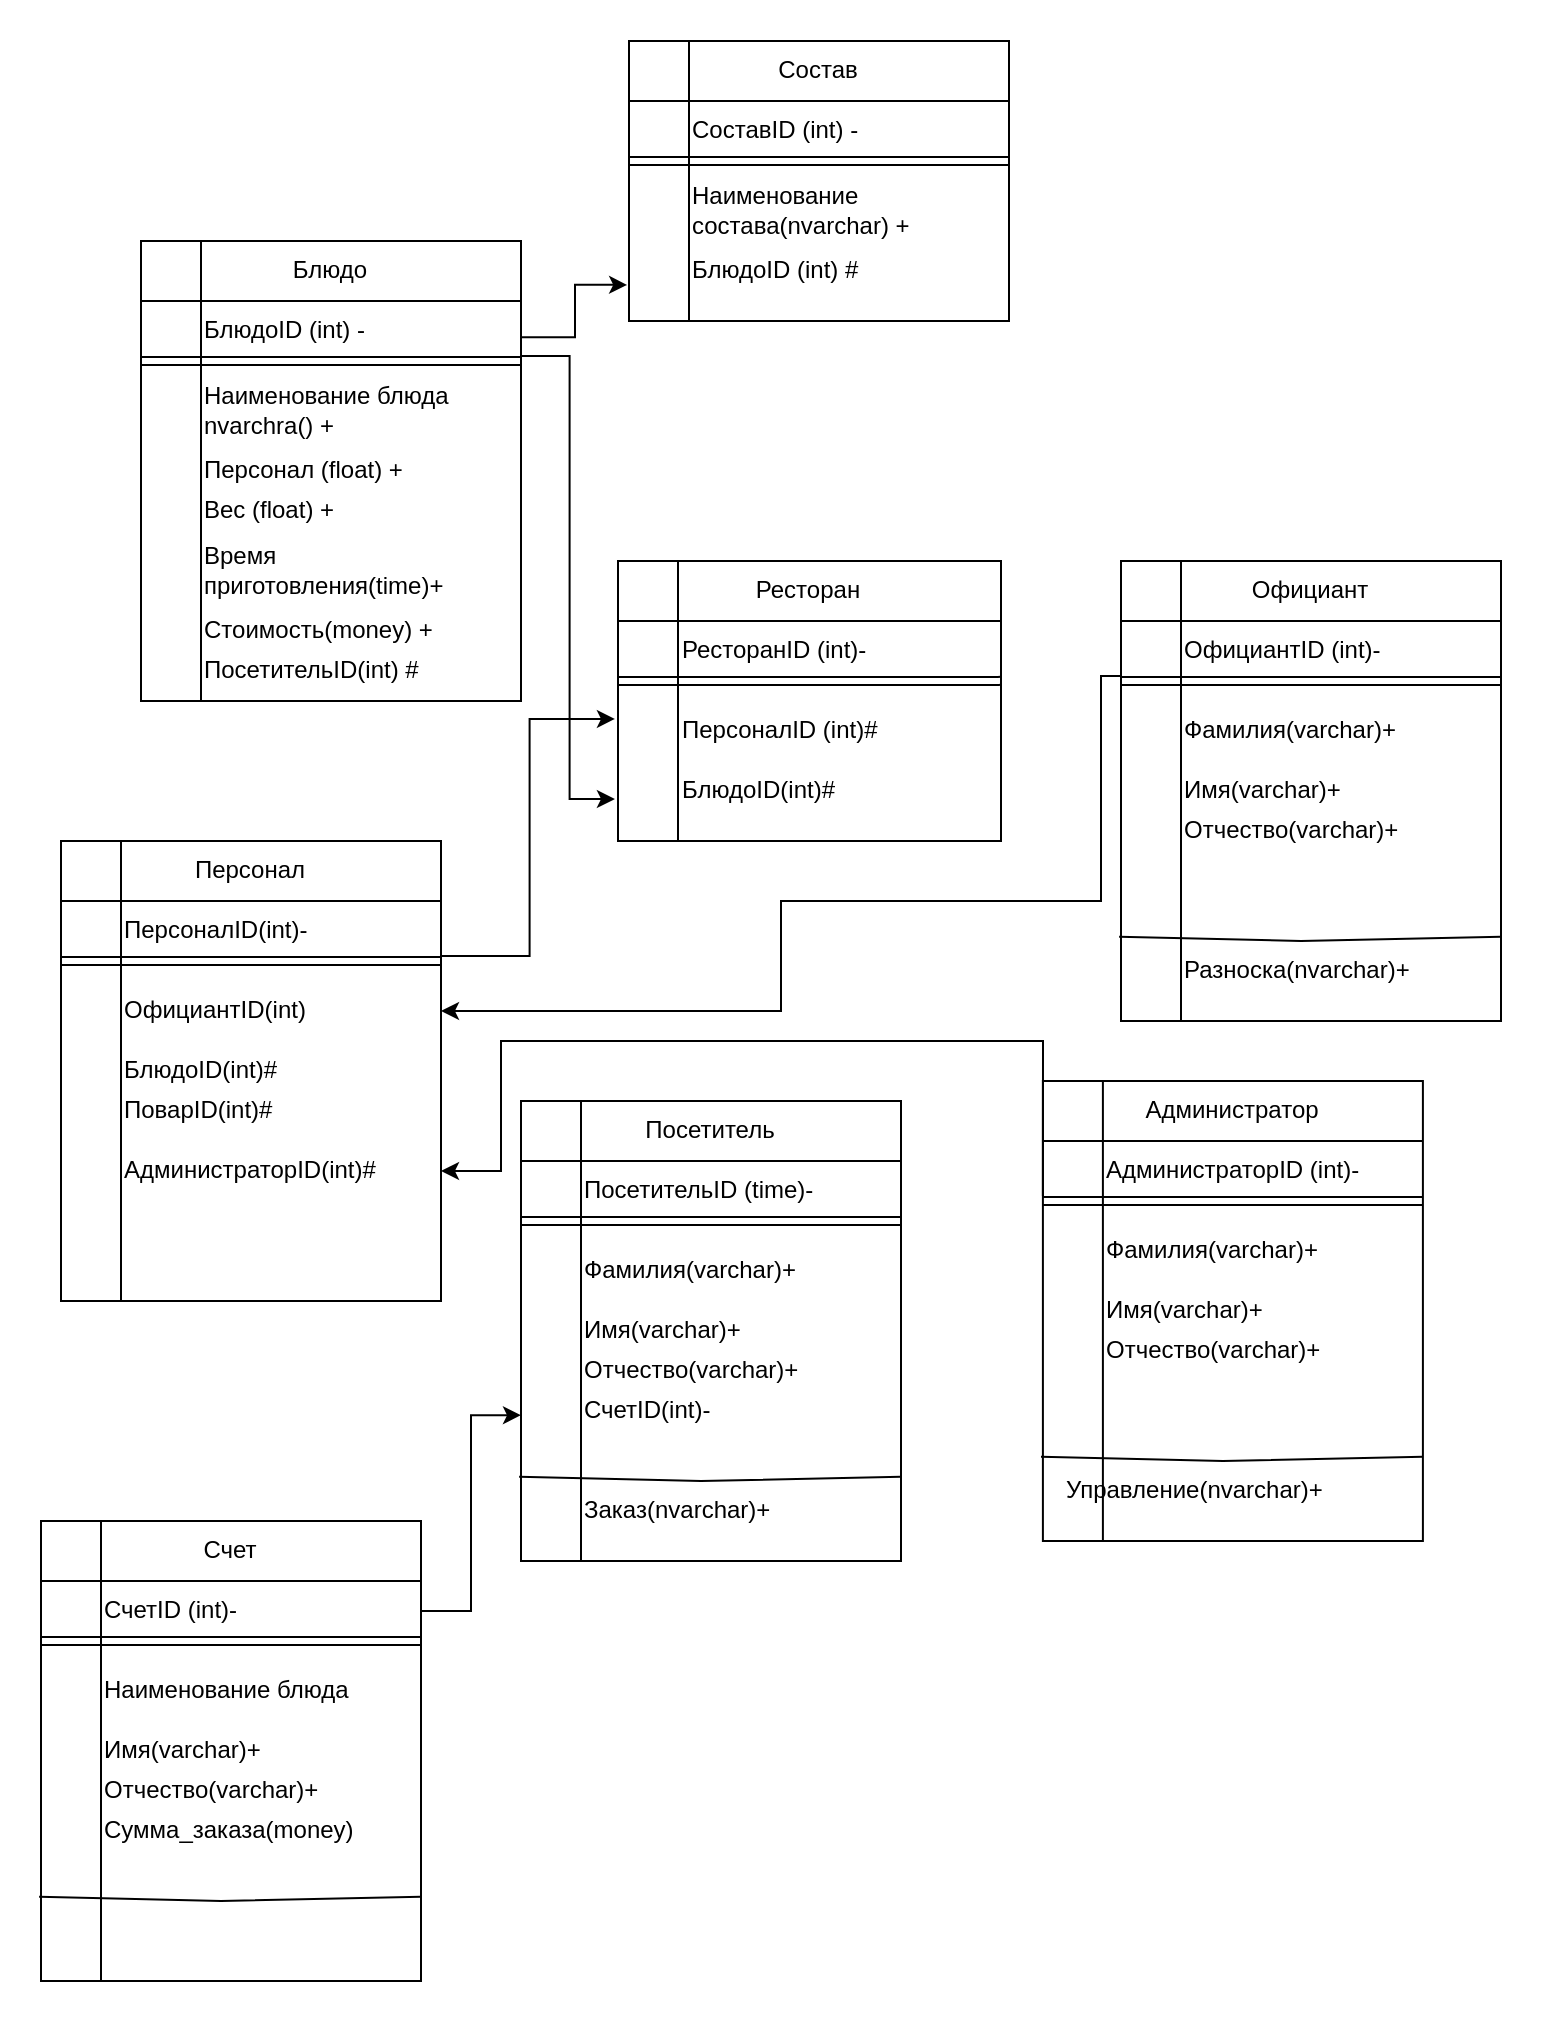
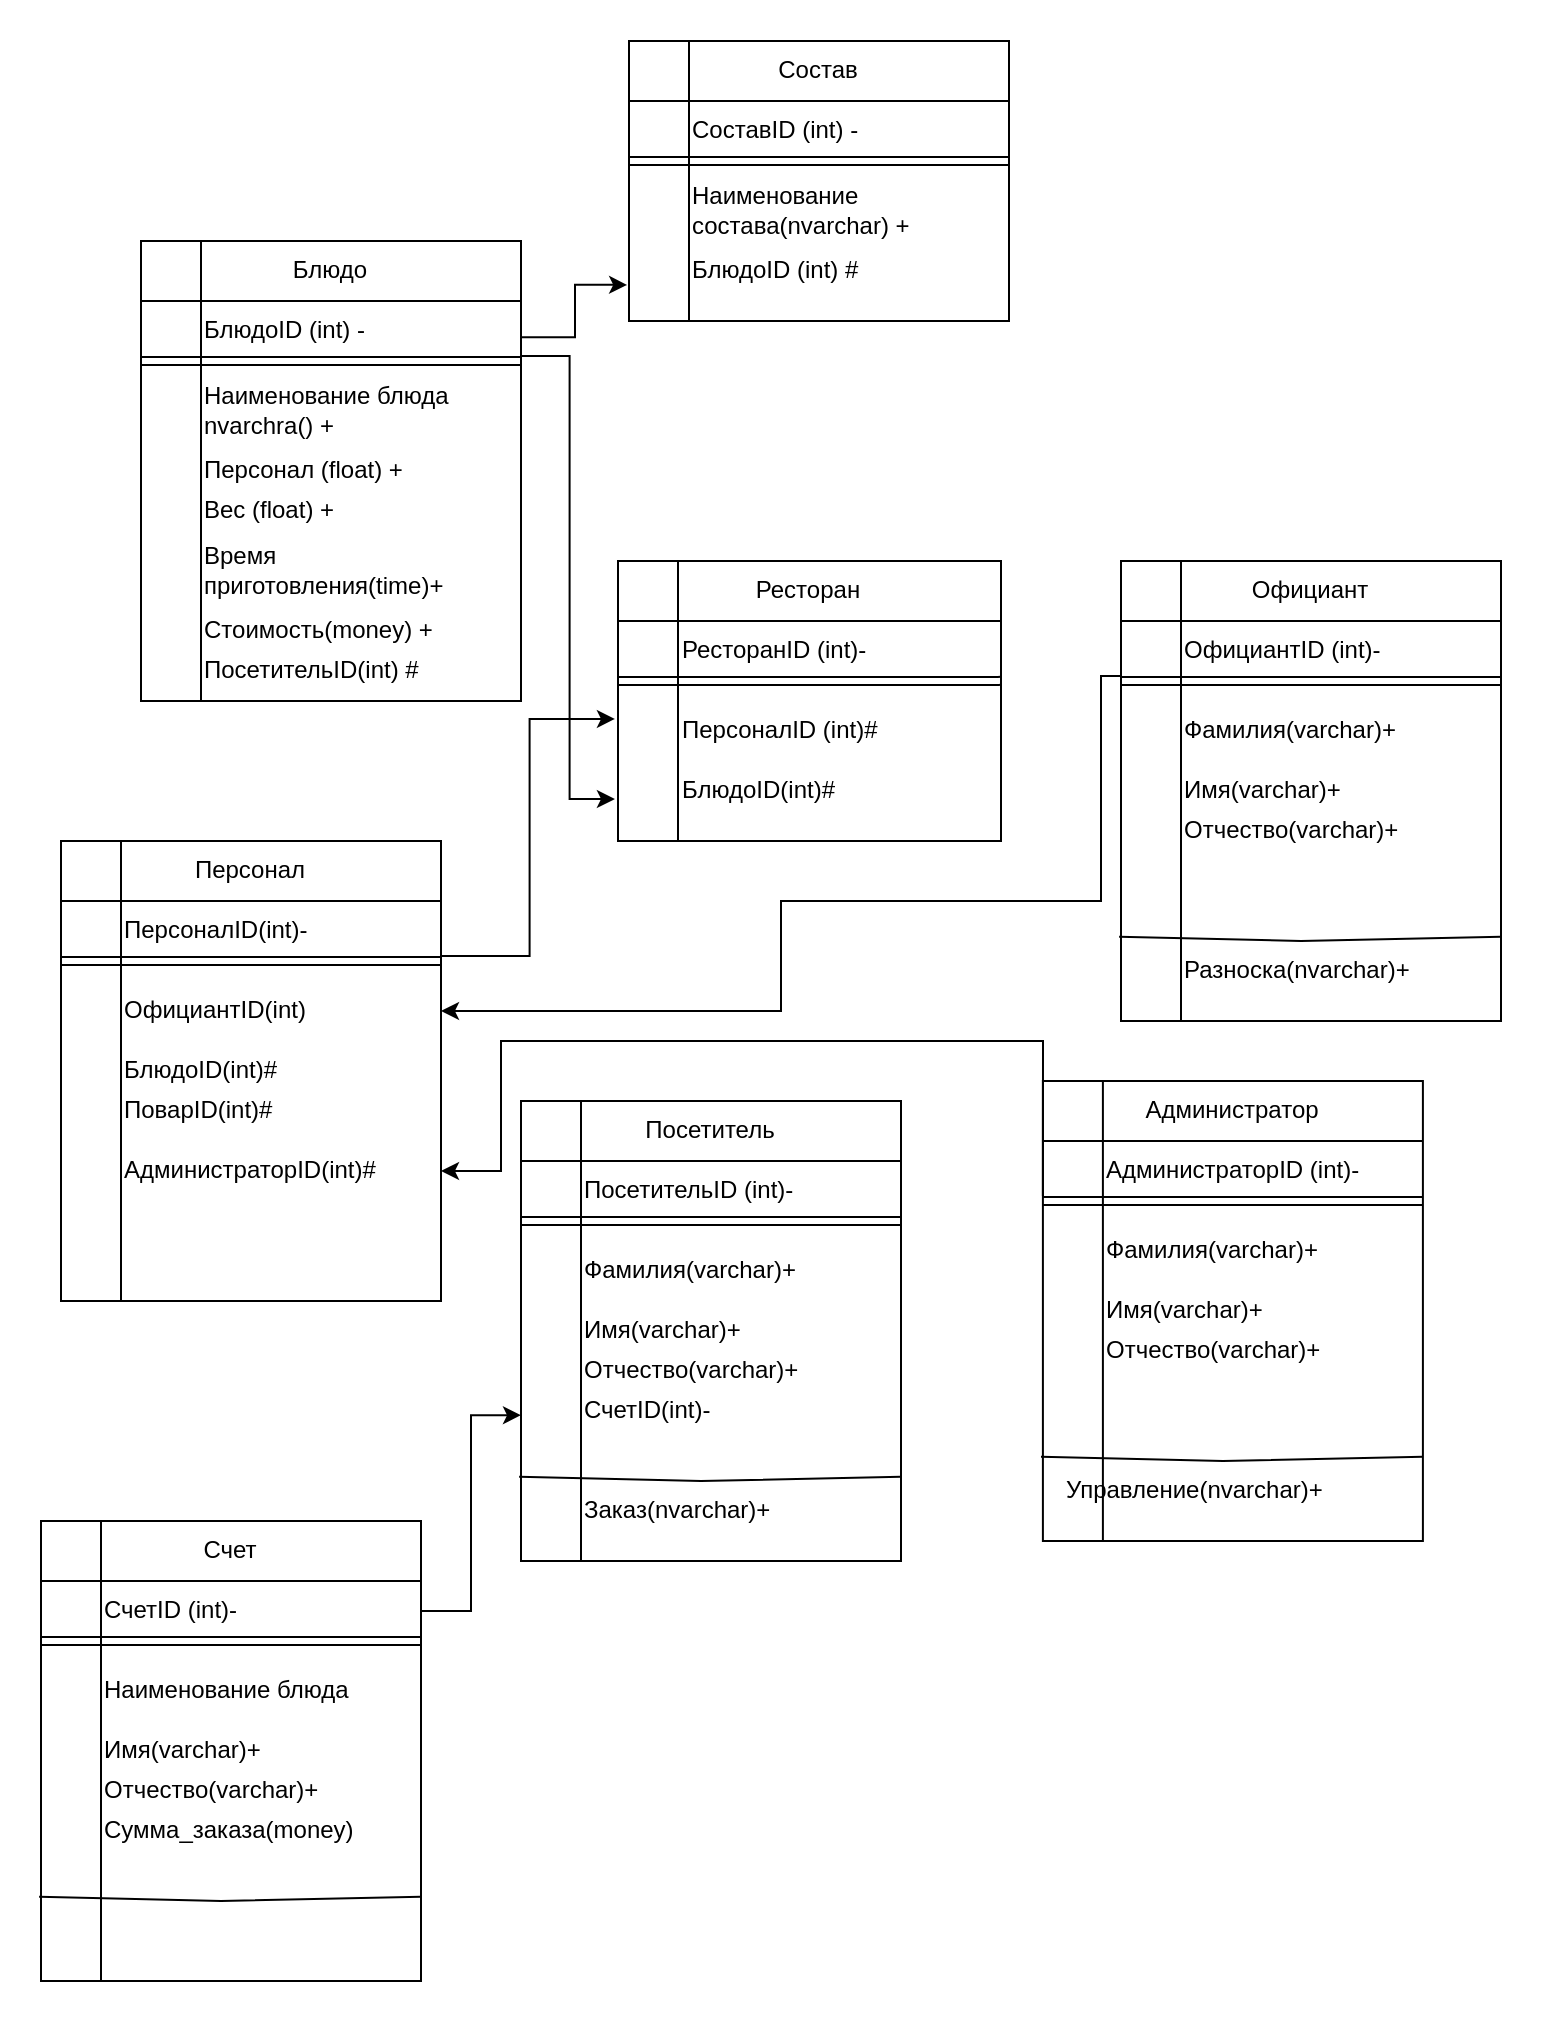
(713, 1191) -> (706, 1191)
